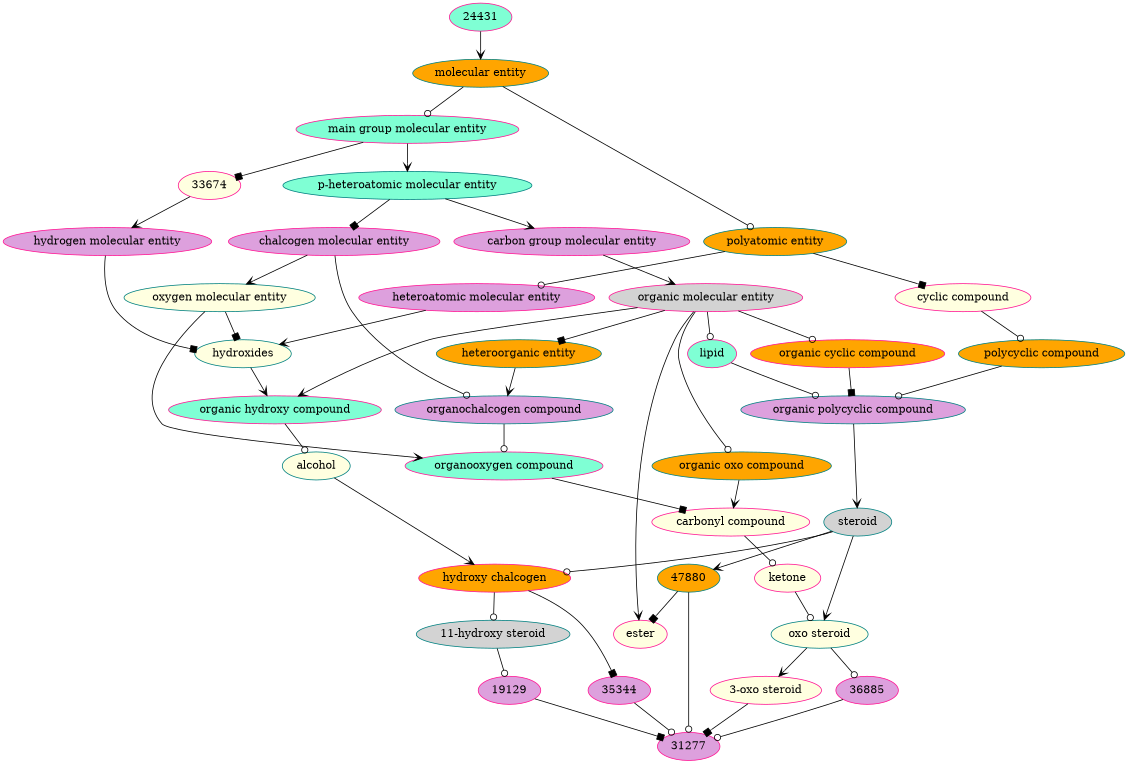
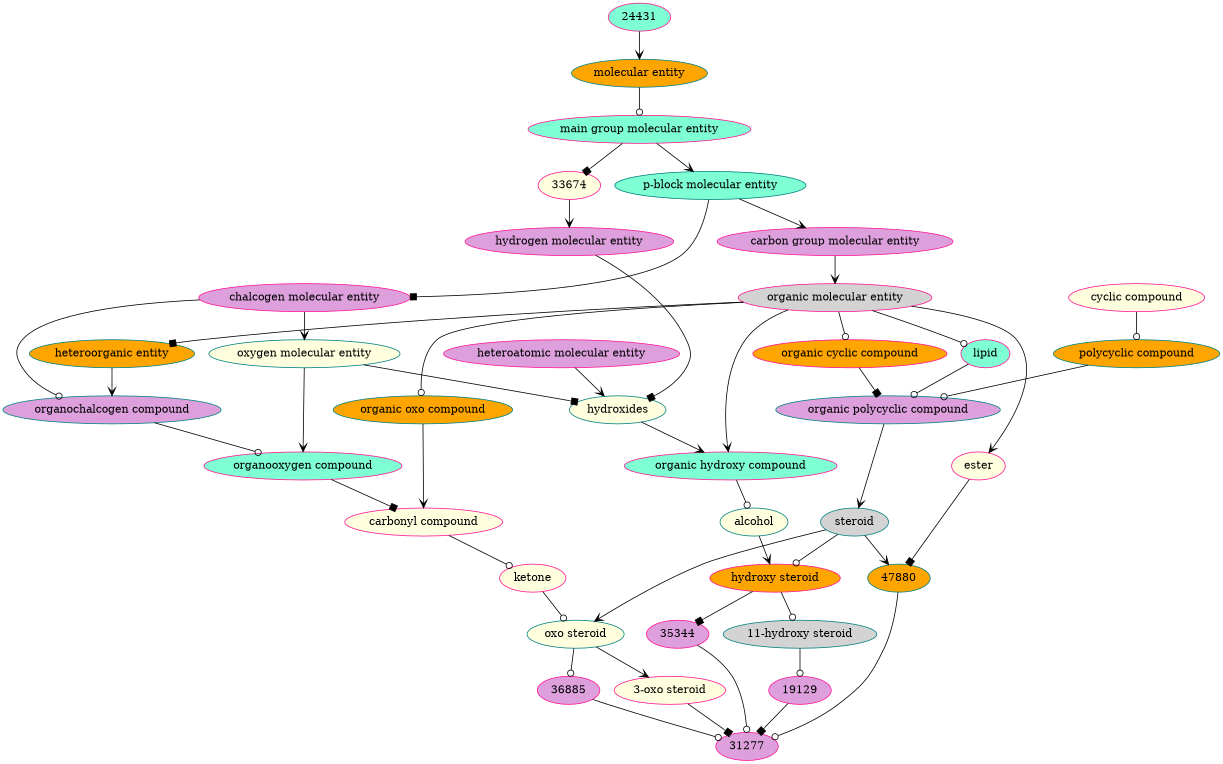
(407, 185) -> (710, 185)
(775, 242) -> none
(495, 578) -> (775, 578)
(667, 603) -> (941, 519)
